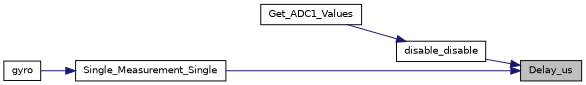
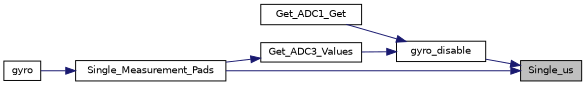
(311, 15) -> (311, 15)
(441, 51) -> (441, 51)
none -> (311, 52)
(151, 71) -> (151, 71)
(551, 71) -> (551, 71)
